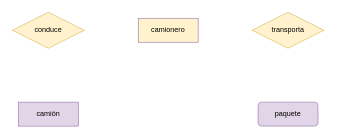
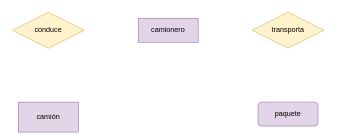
(168, 30) -> (168, 30)
(48, 114) -> (48, 117)
